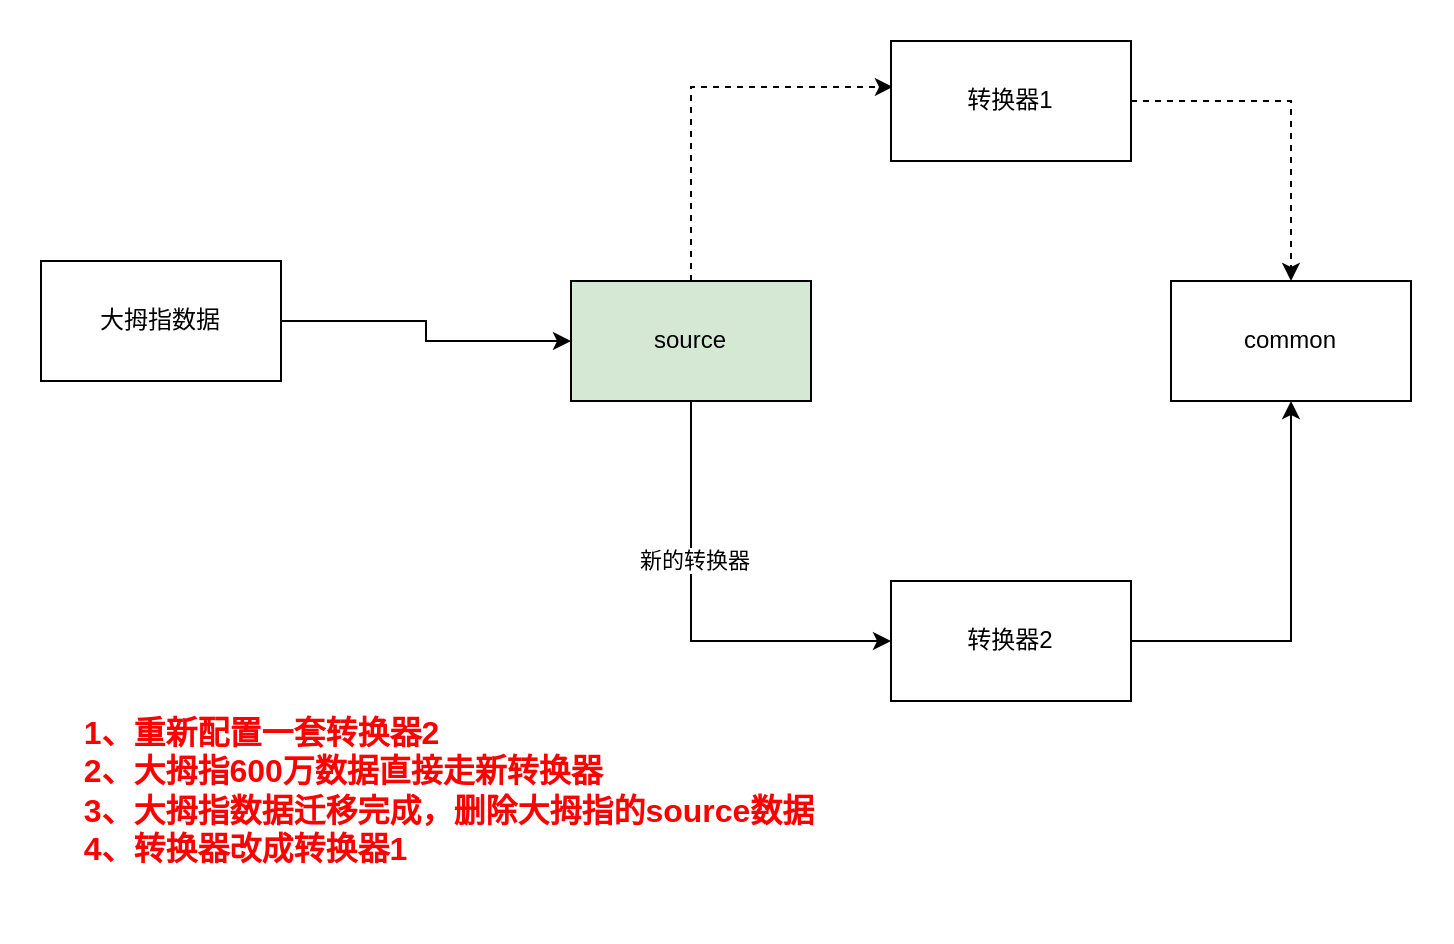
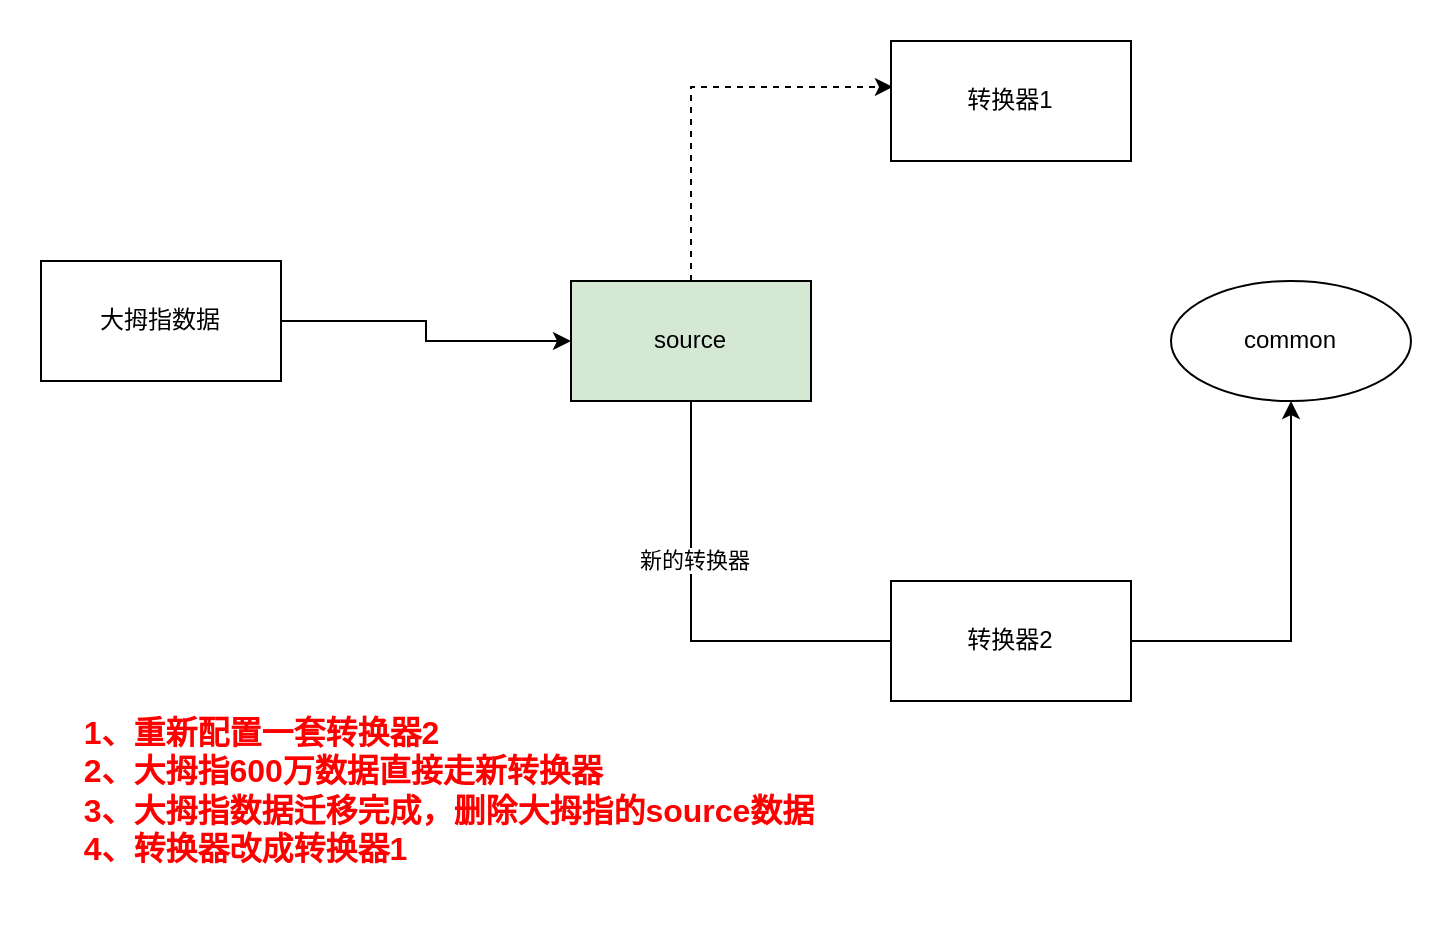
(1291, 104) -> none
(1291, 341) -> (1291, 341)
(876, 641) -> (881, 641)
